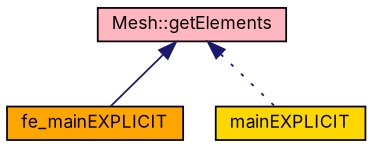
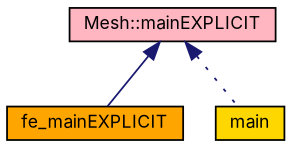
(192, 25) -> (173, 25)
(291, 123) -> (250, 123)
